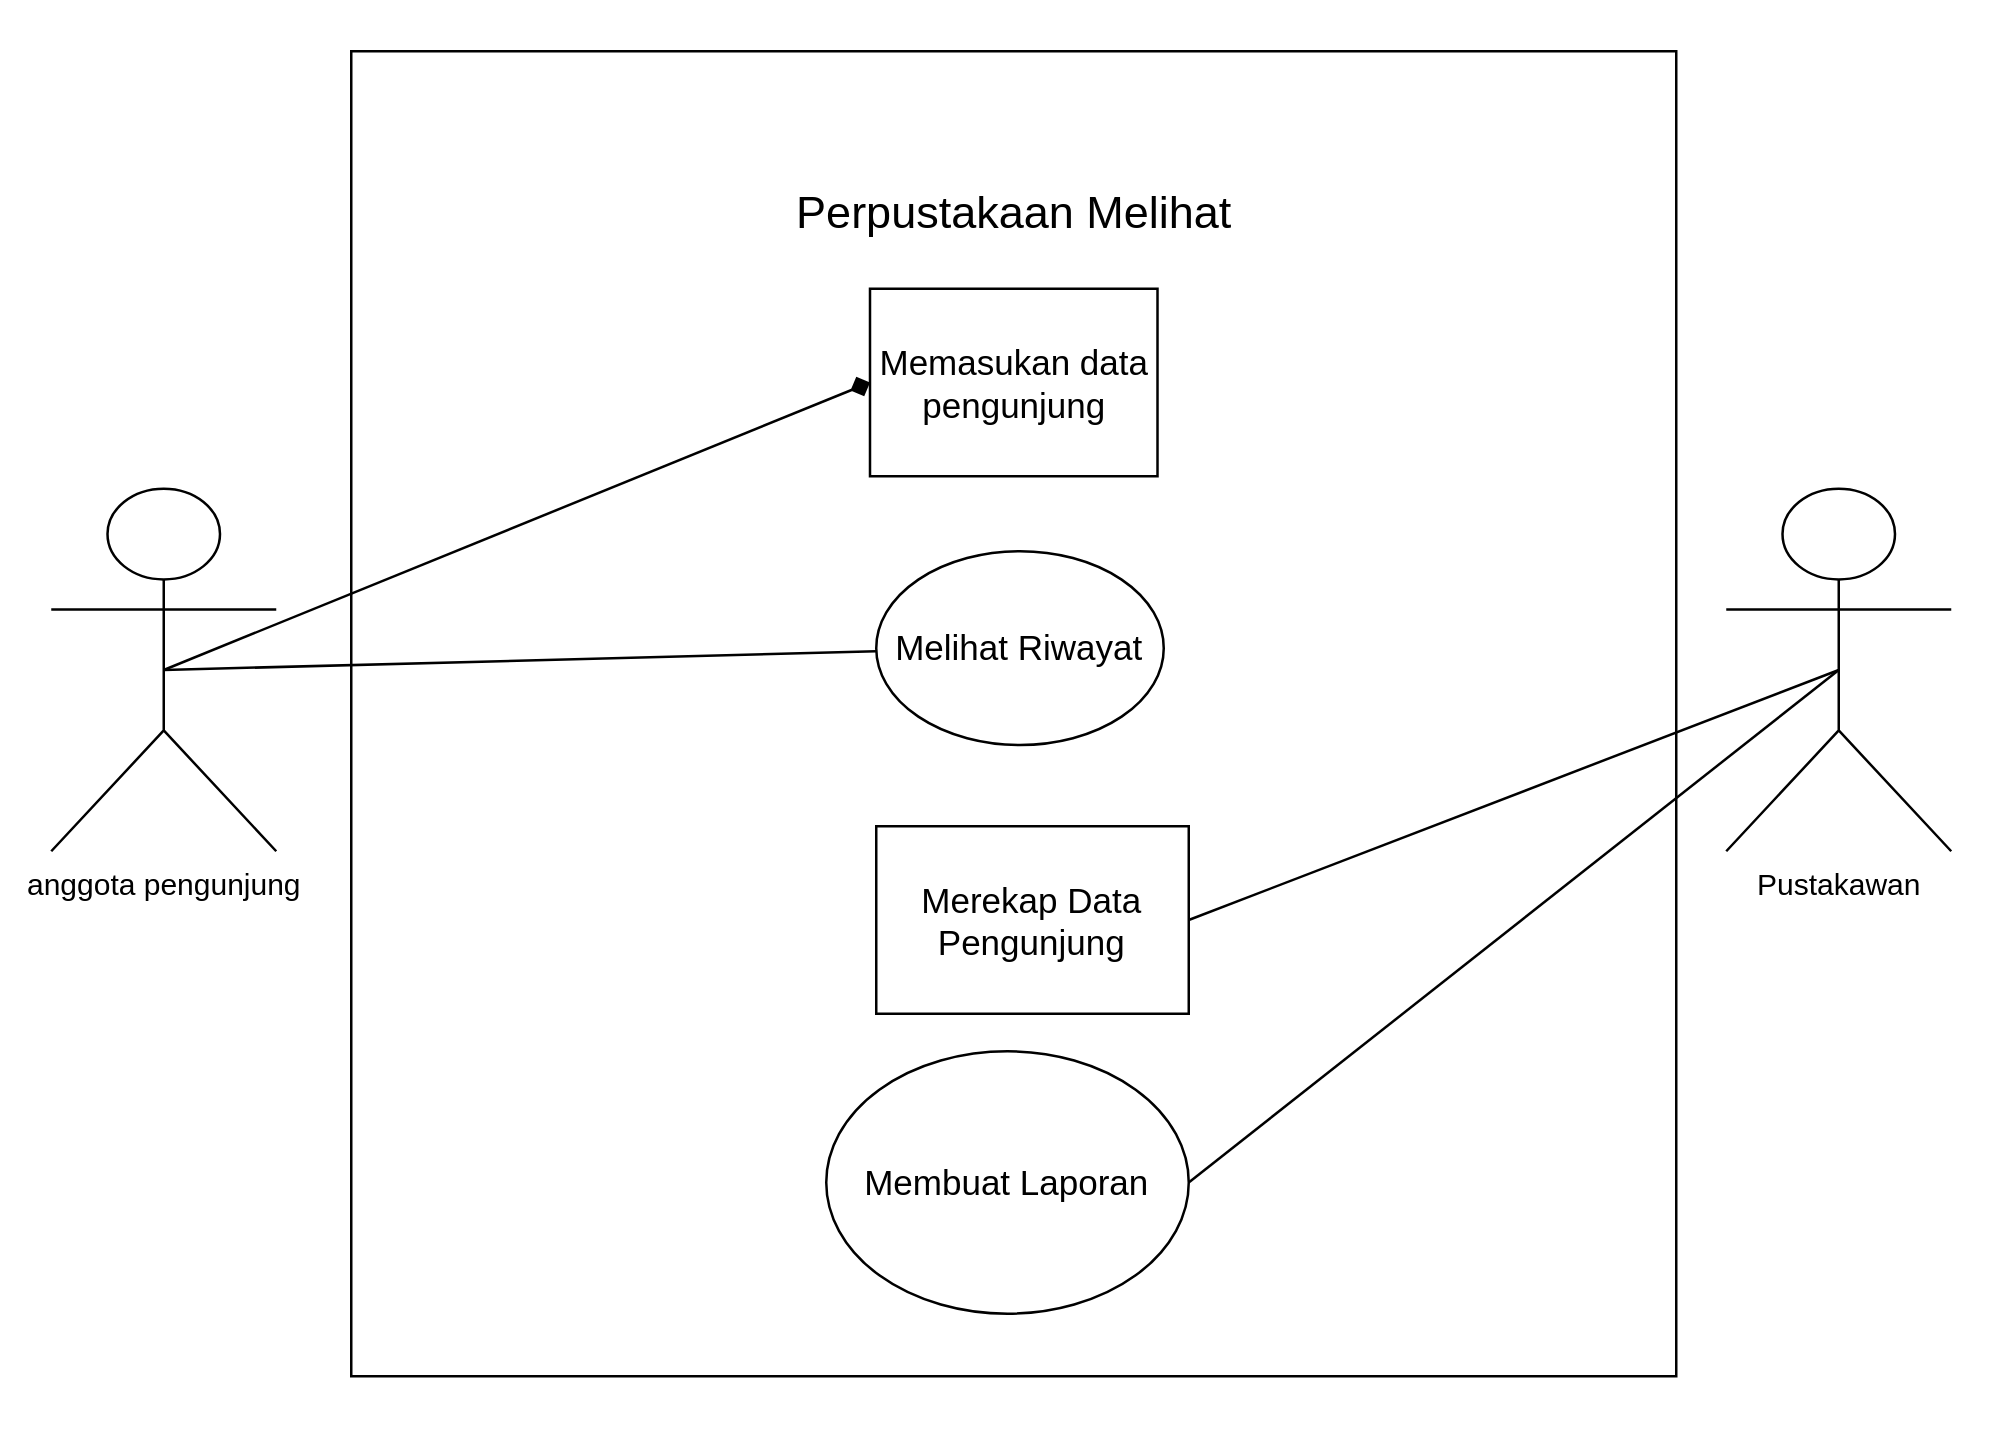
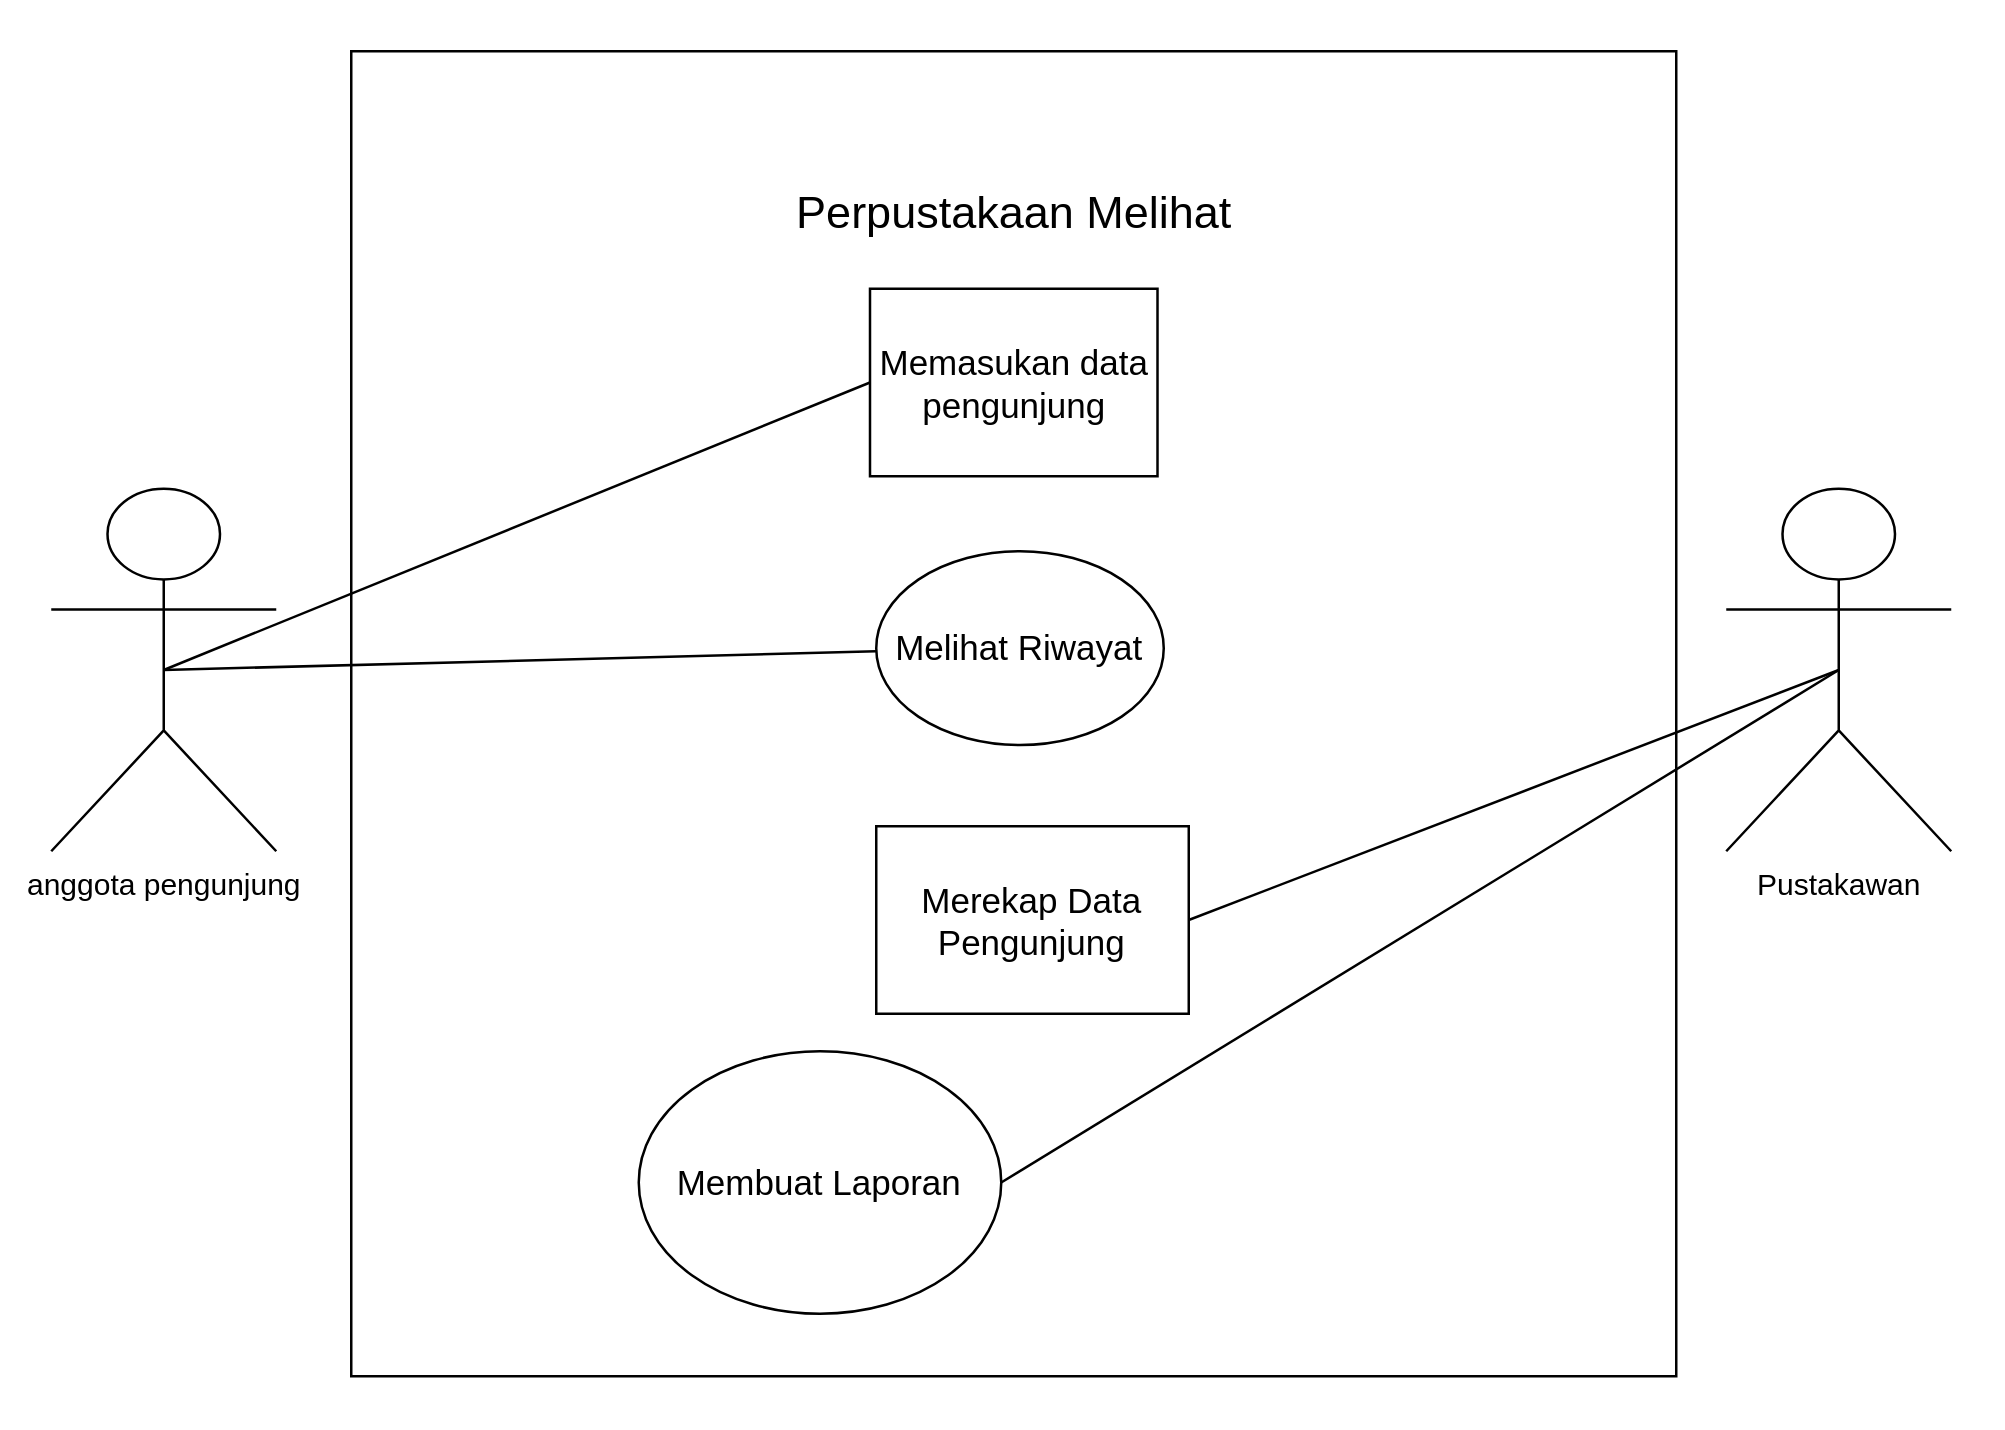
(851, 390) -> (860, 387)
(1008, 1183) -> (820, 1183)
